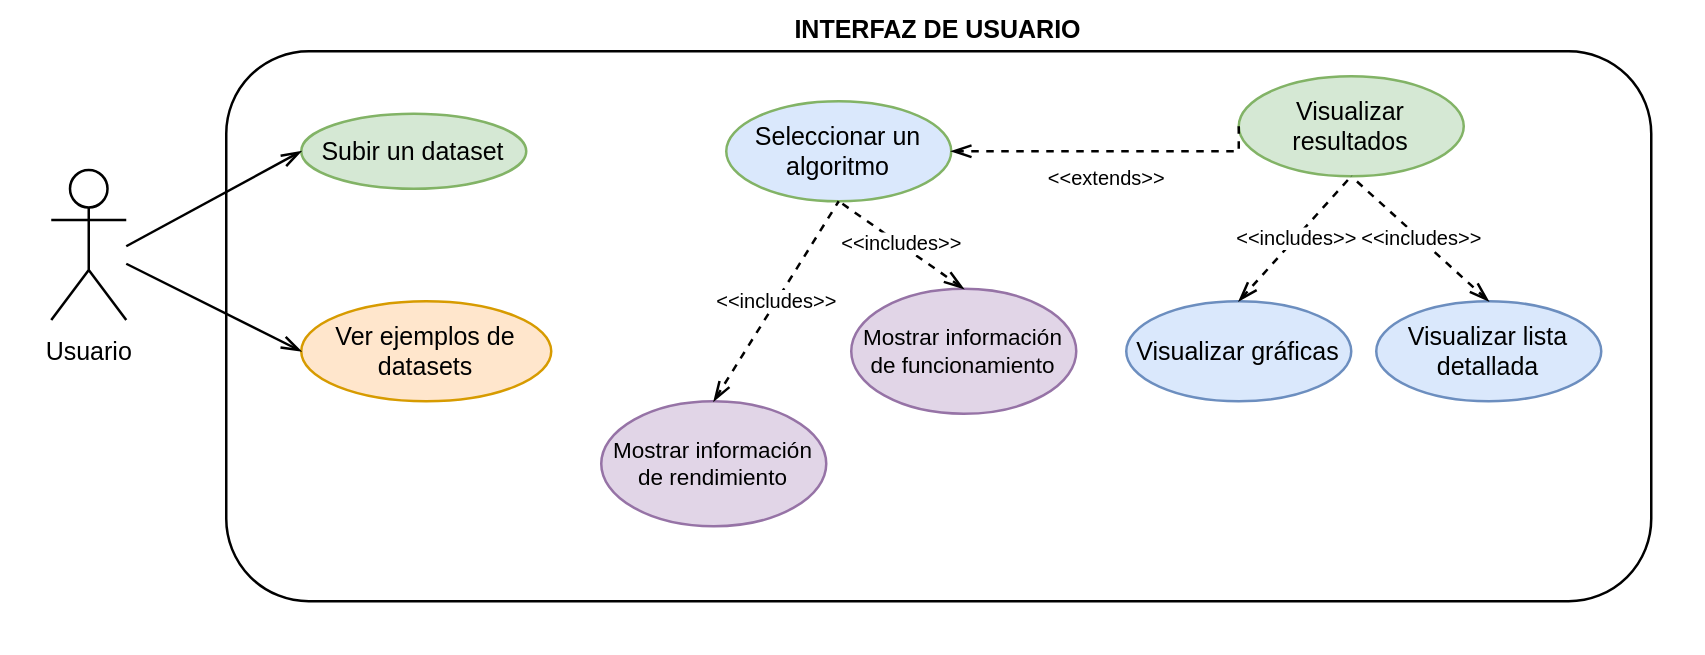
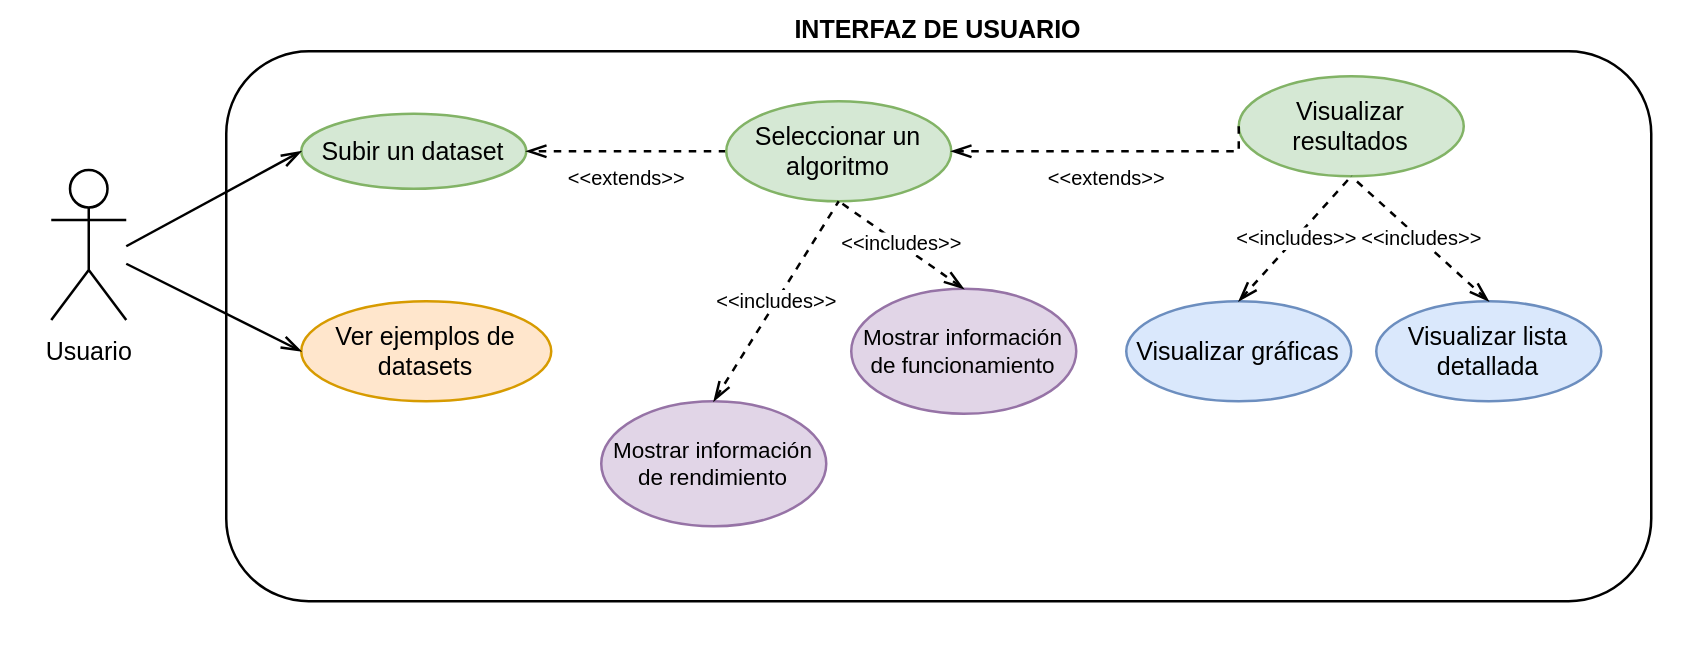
none -> (629, 151)
(839, 151) -> (839, 151)
